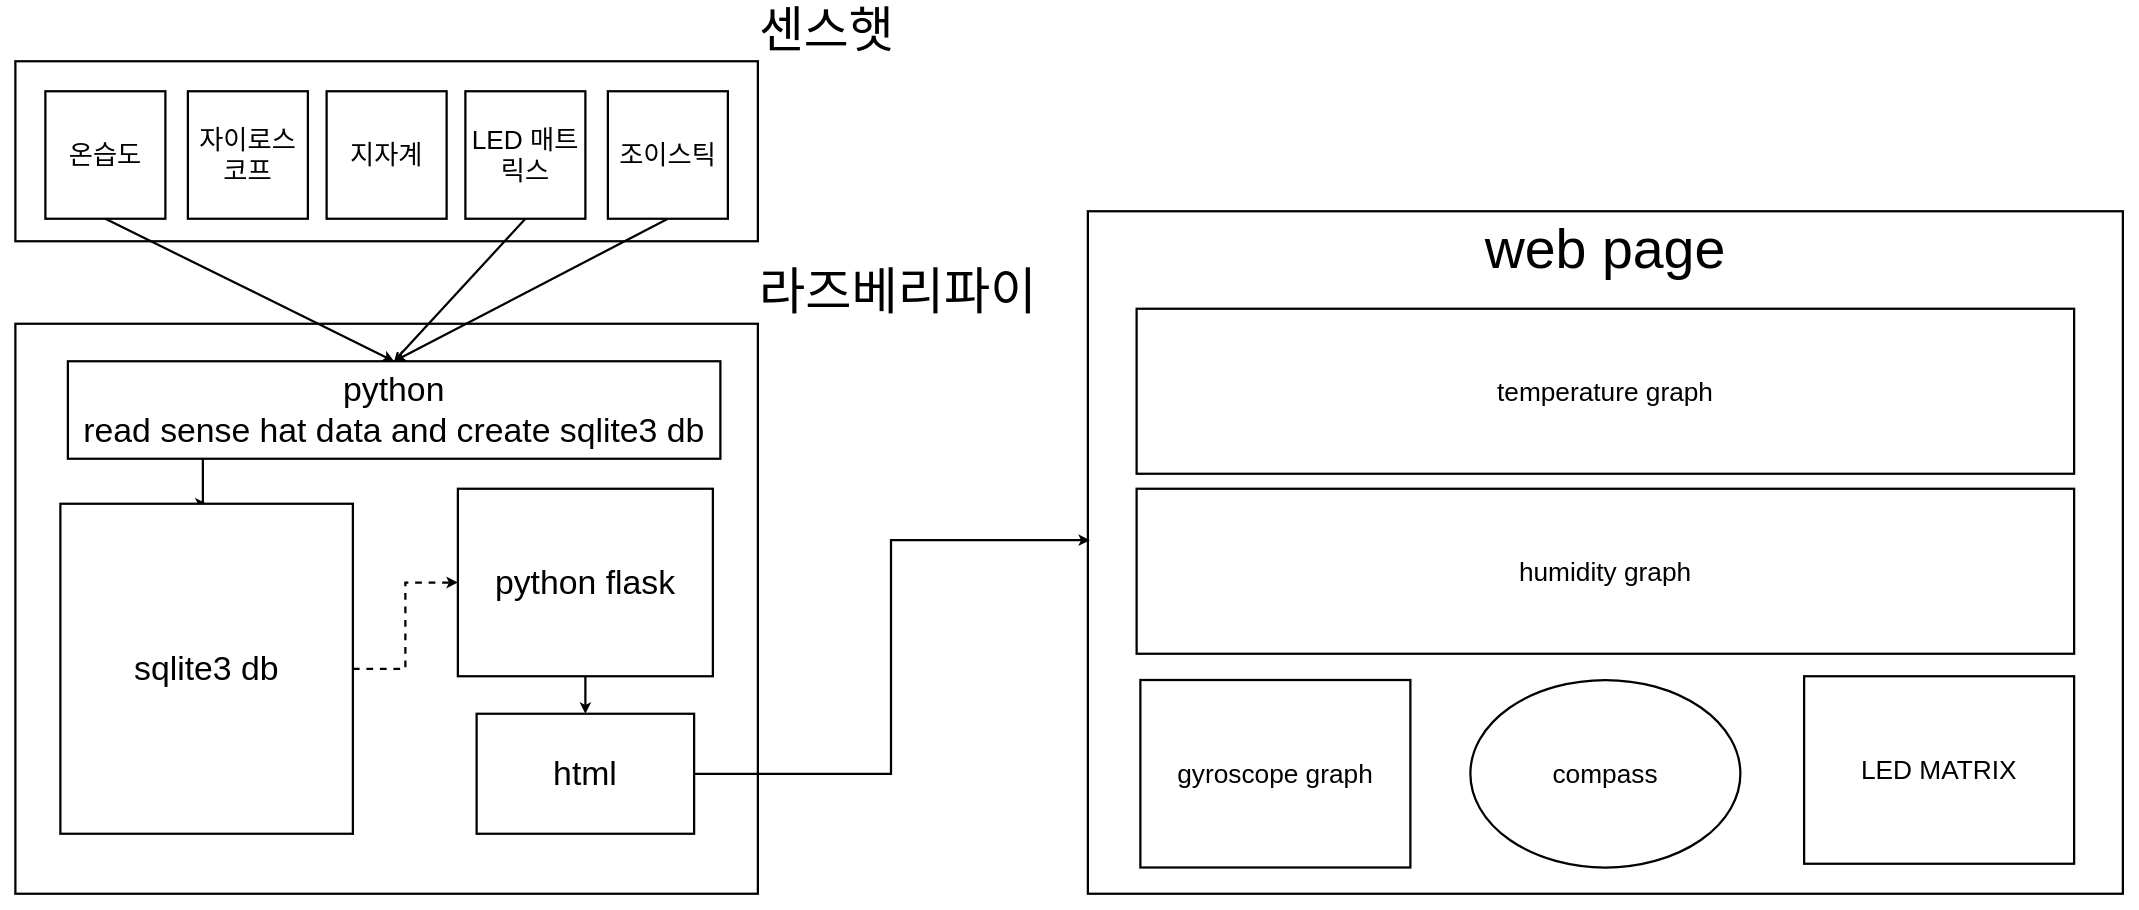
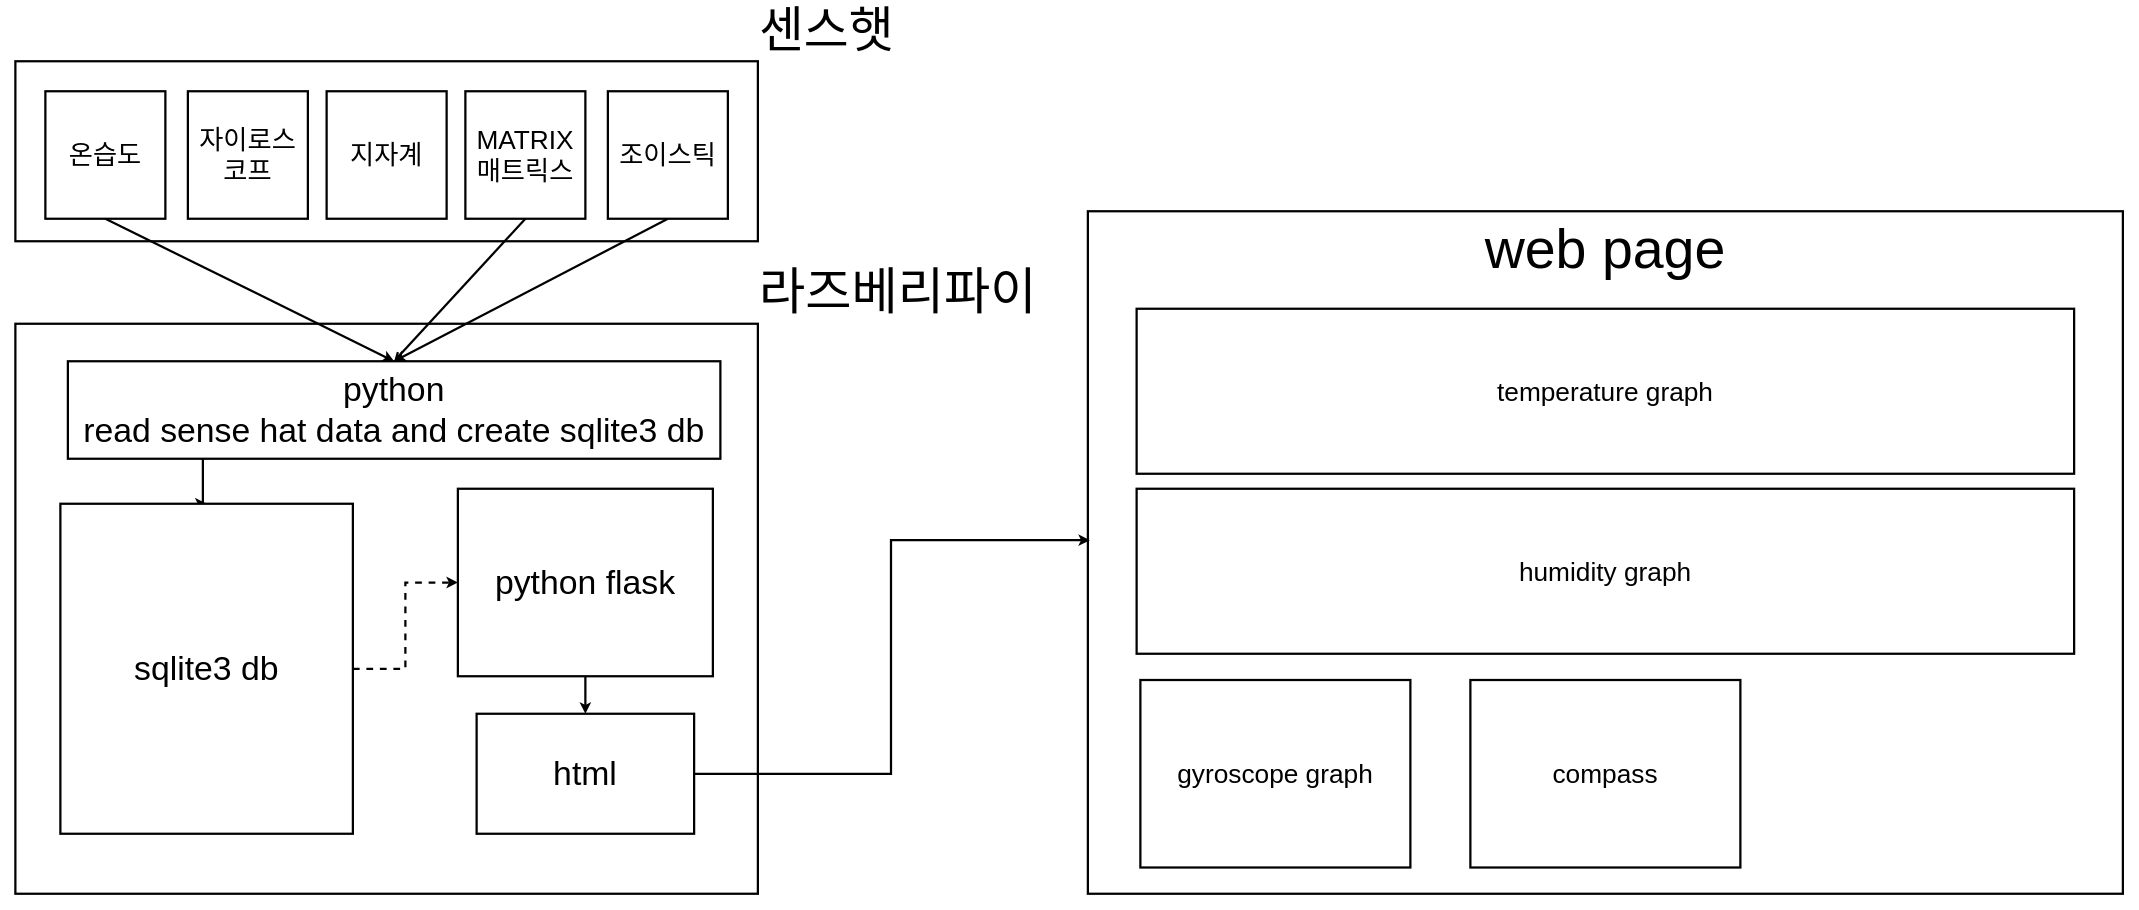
(525, 155) -> (525, 155)
(1939, 770) -> none
(1605, 774) -> (1605, 774)
